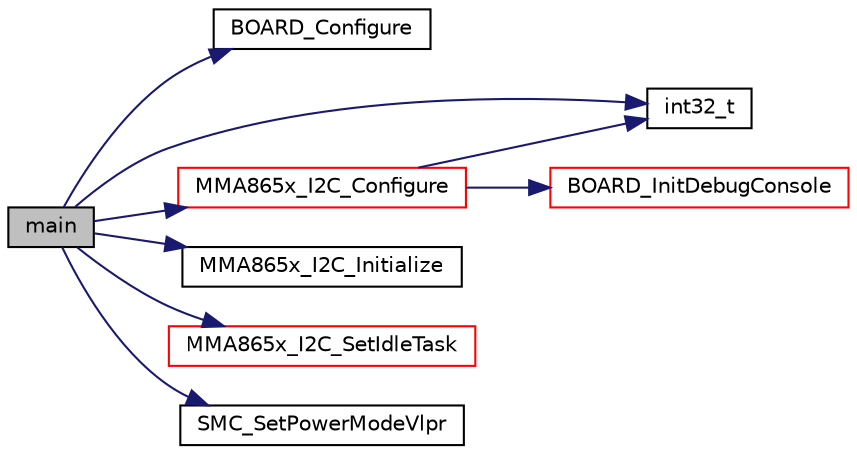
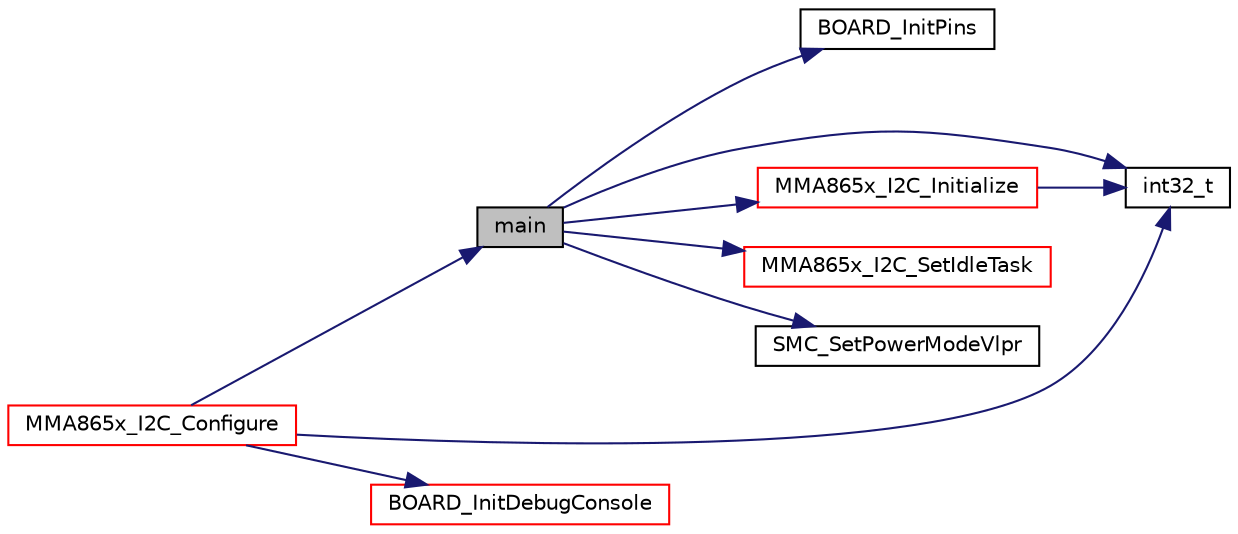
(322, 29) -> (897, 29)
none -> (1071, 188)
(130, 216) -> (327, 331)
(322, 267) -> (897, 188)
